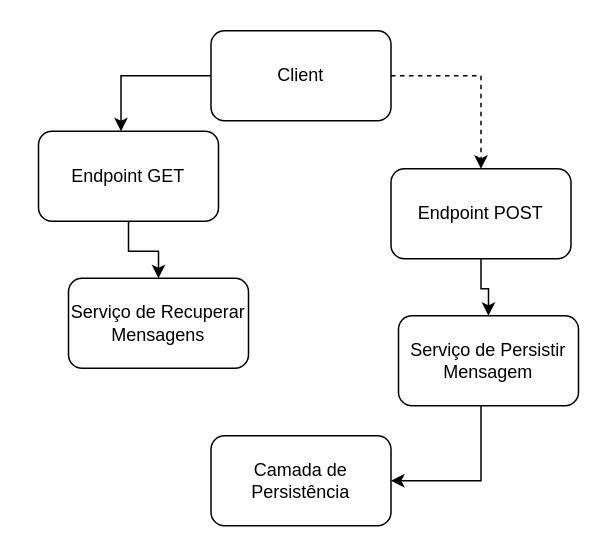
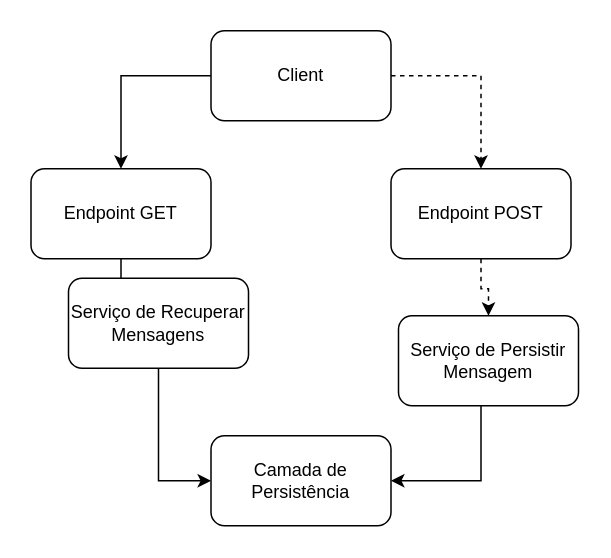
(128, 176) -> (121, 214)
(481, 287) -> (481, 287)
none -> (158, 446)
